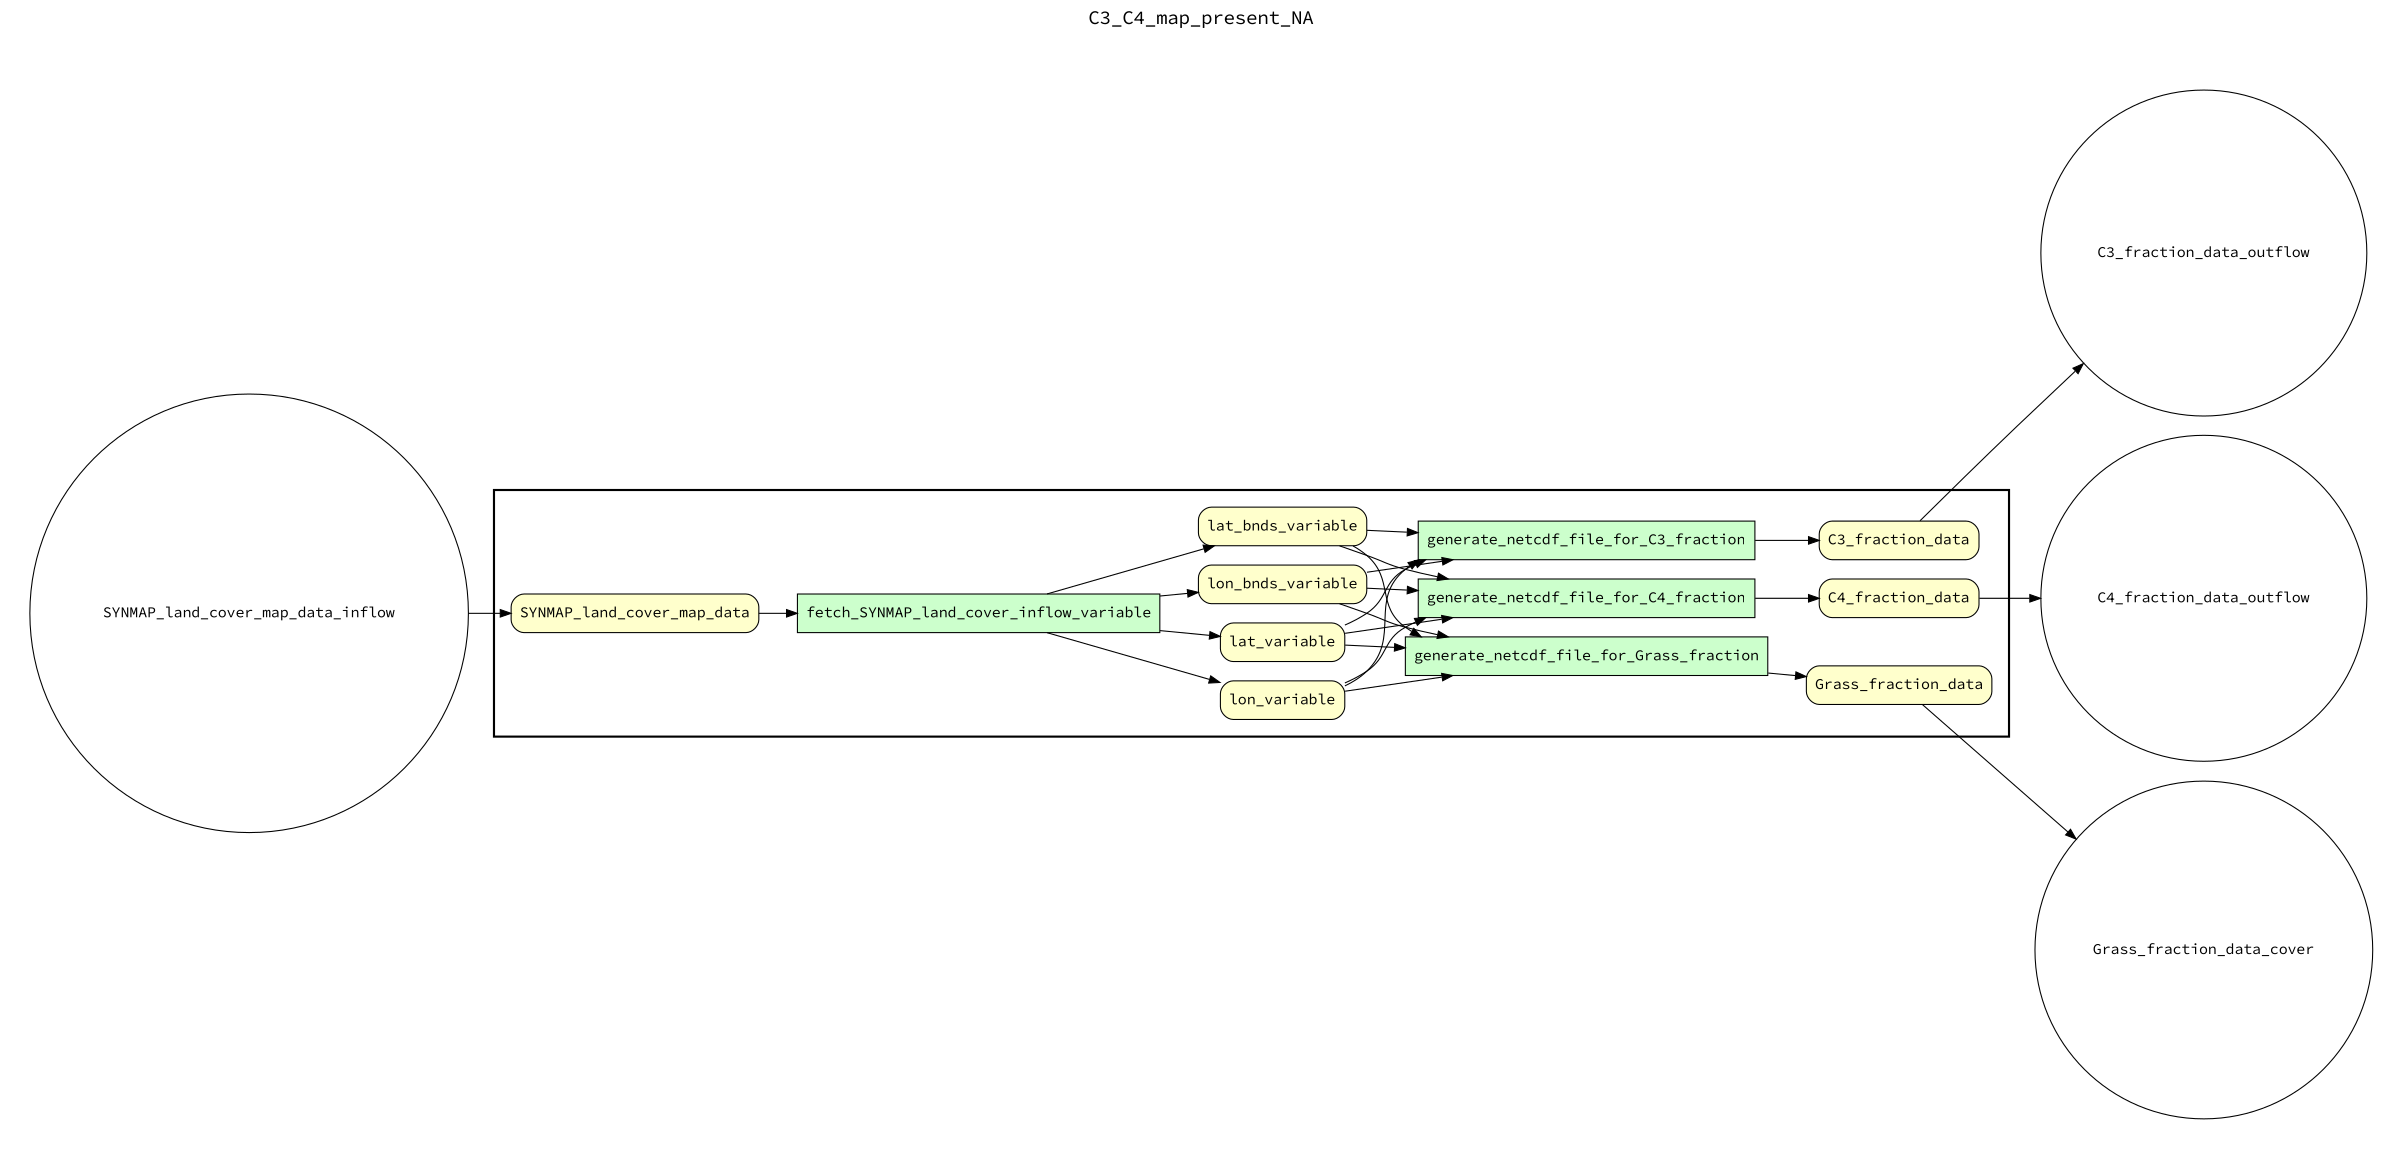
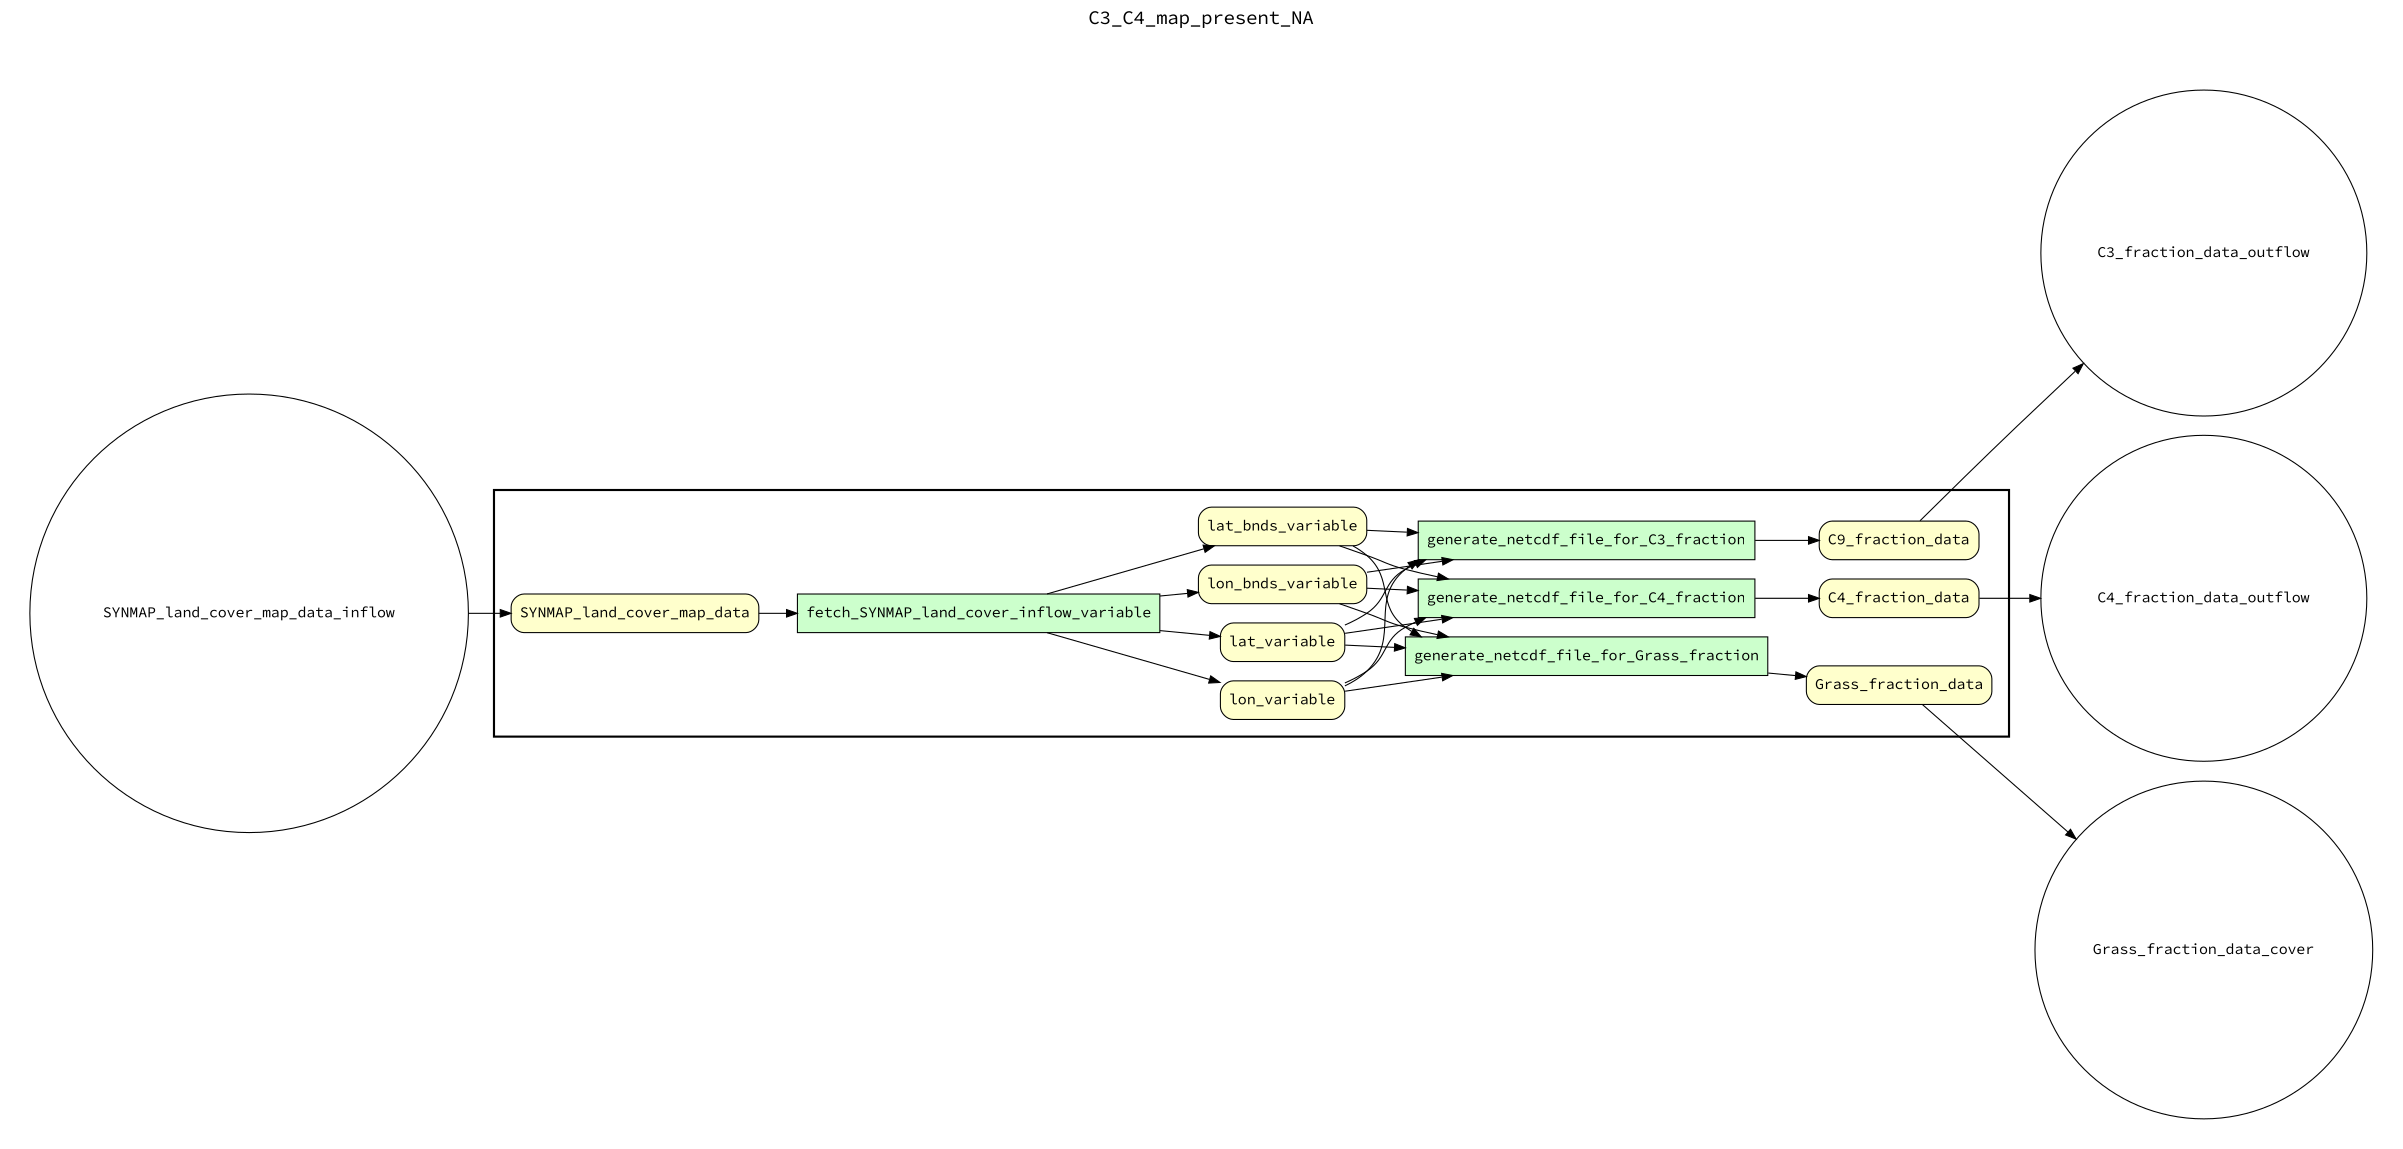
(1899, 540) -> (1899, 540)
